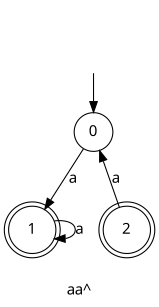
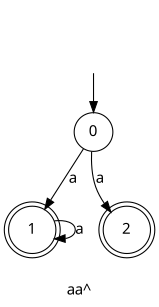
(111, 184) -> (93, 179)
